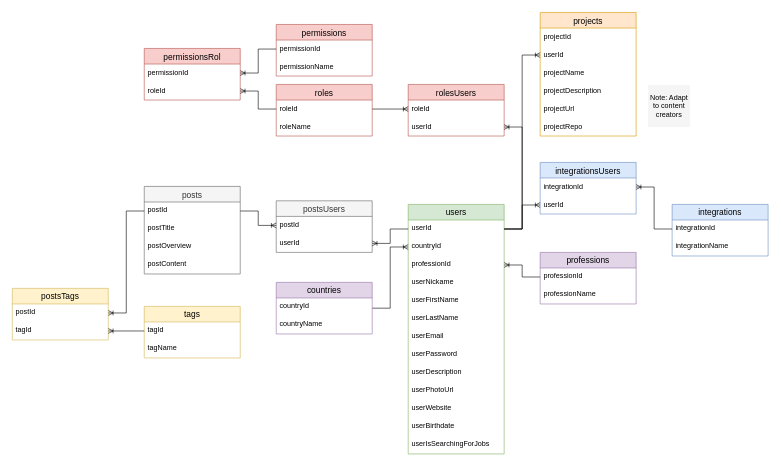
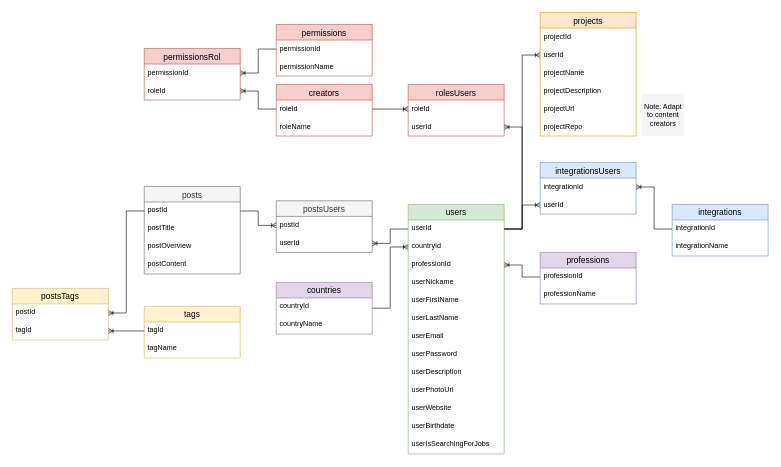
(324, 93) -> (324, 93)
(669, 106) -> (663, 115)
